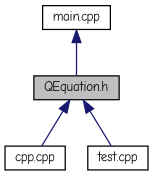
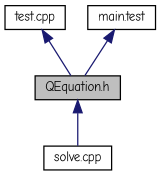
(77, 18) -> (122, 18)
(101, 129) -> (60, 58)
(35, 158) -> (78, 158)
